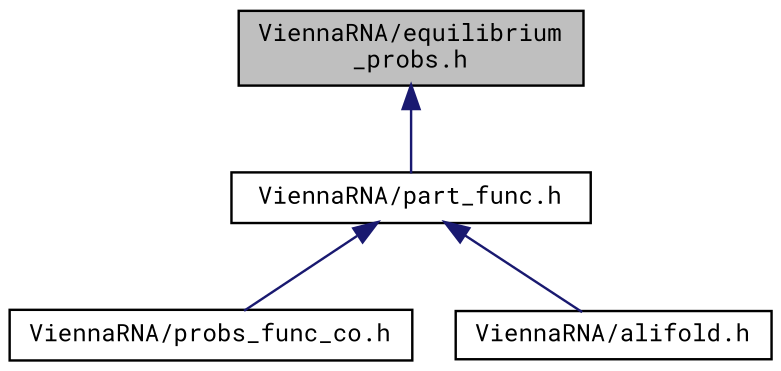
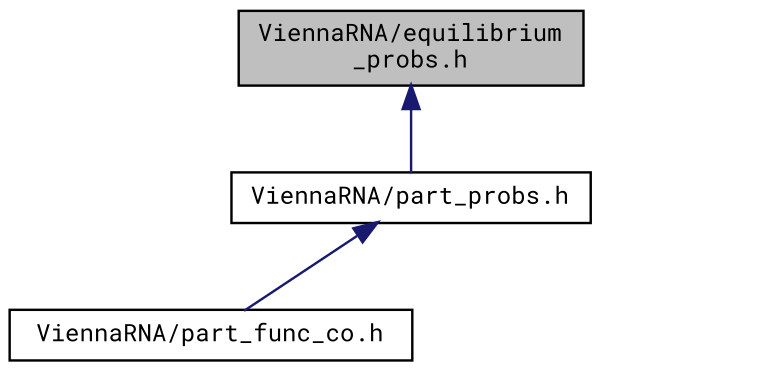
(411, 198) -> (411, 198)
(211, 335) -> (211, 335)
(614, 335) -> none
